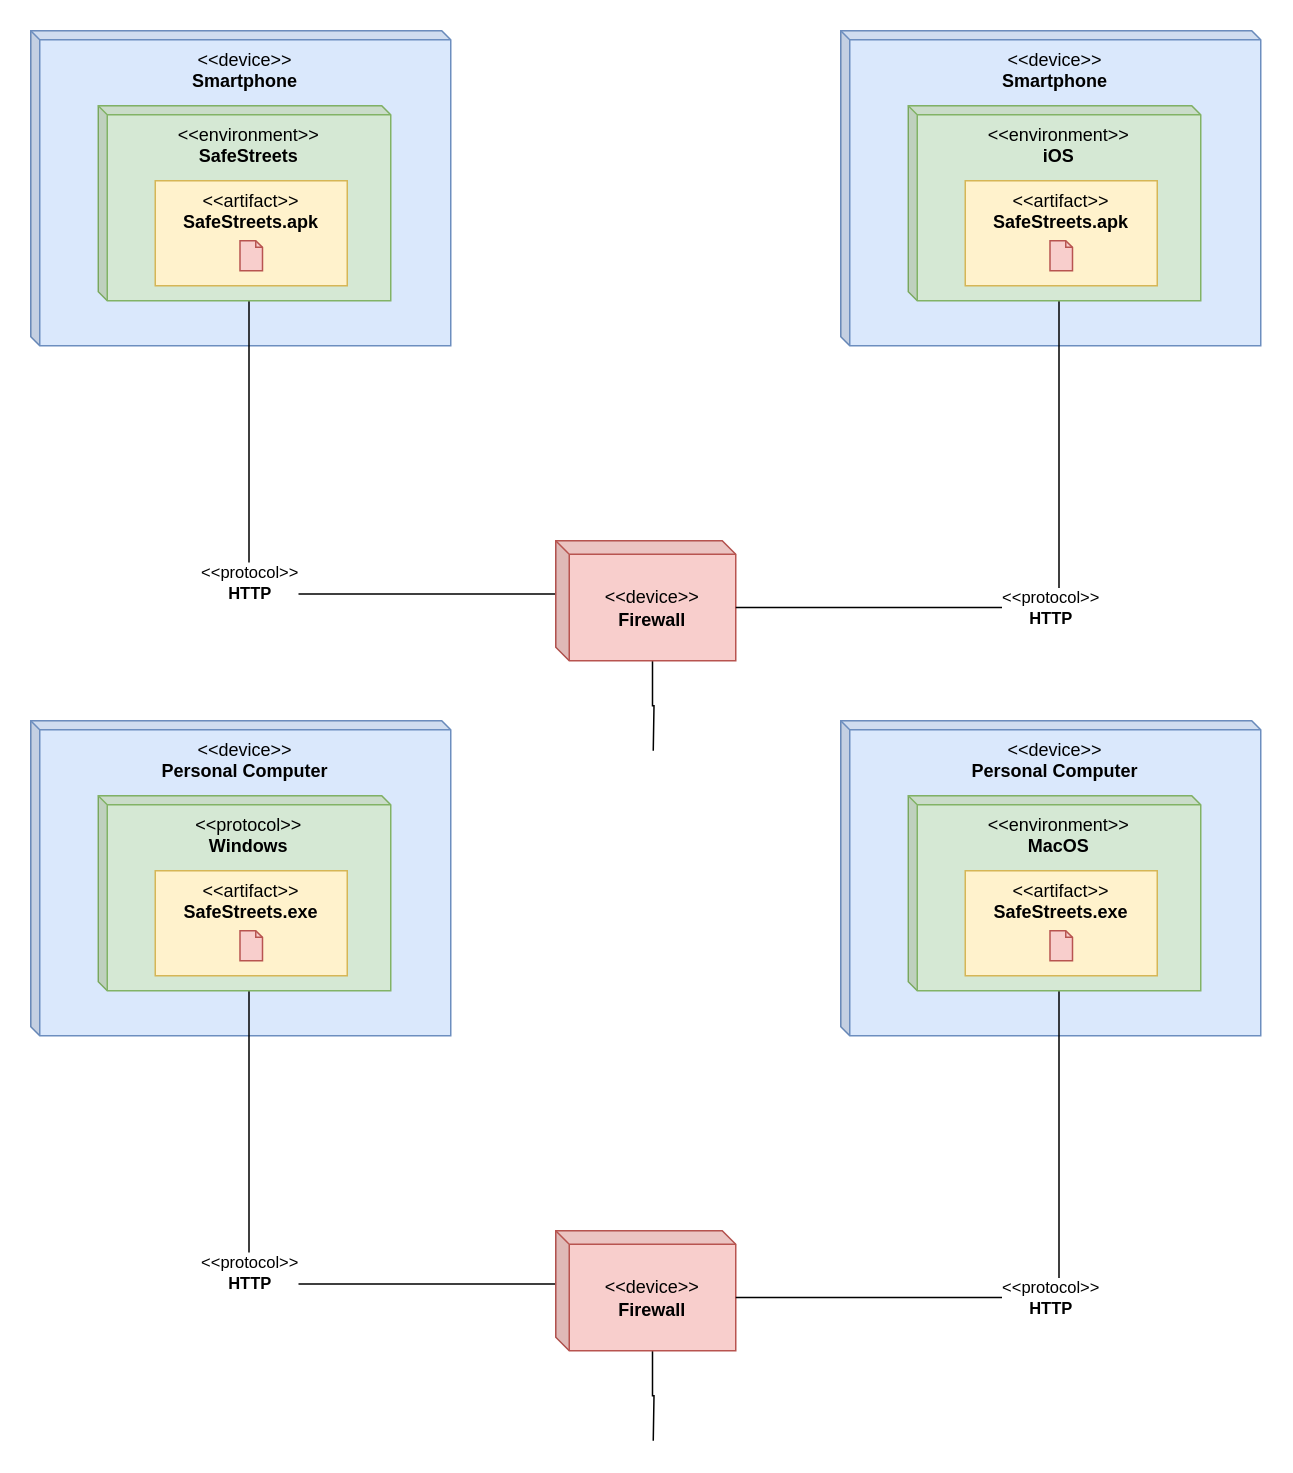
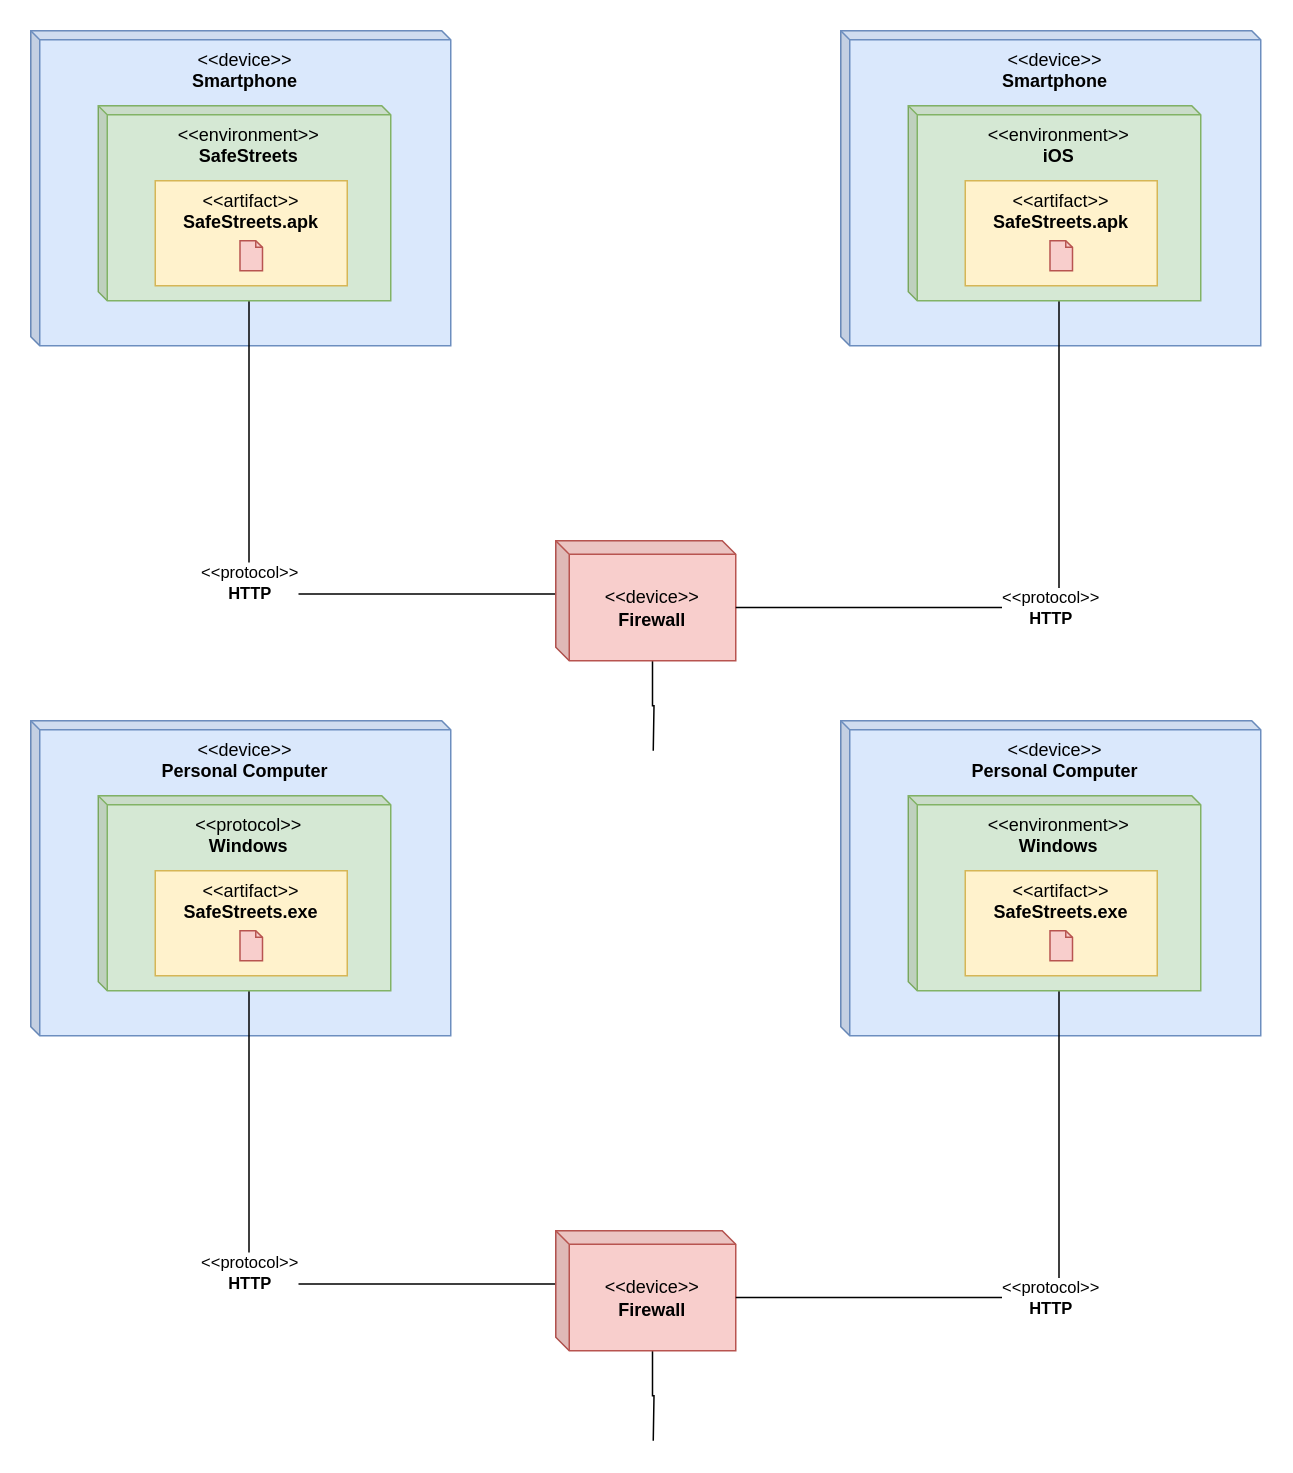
(1059, 837) -> (1059, 837)
